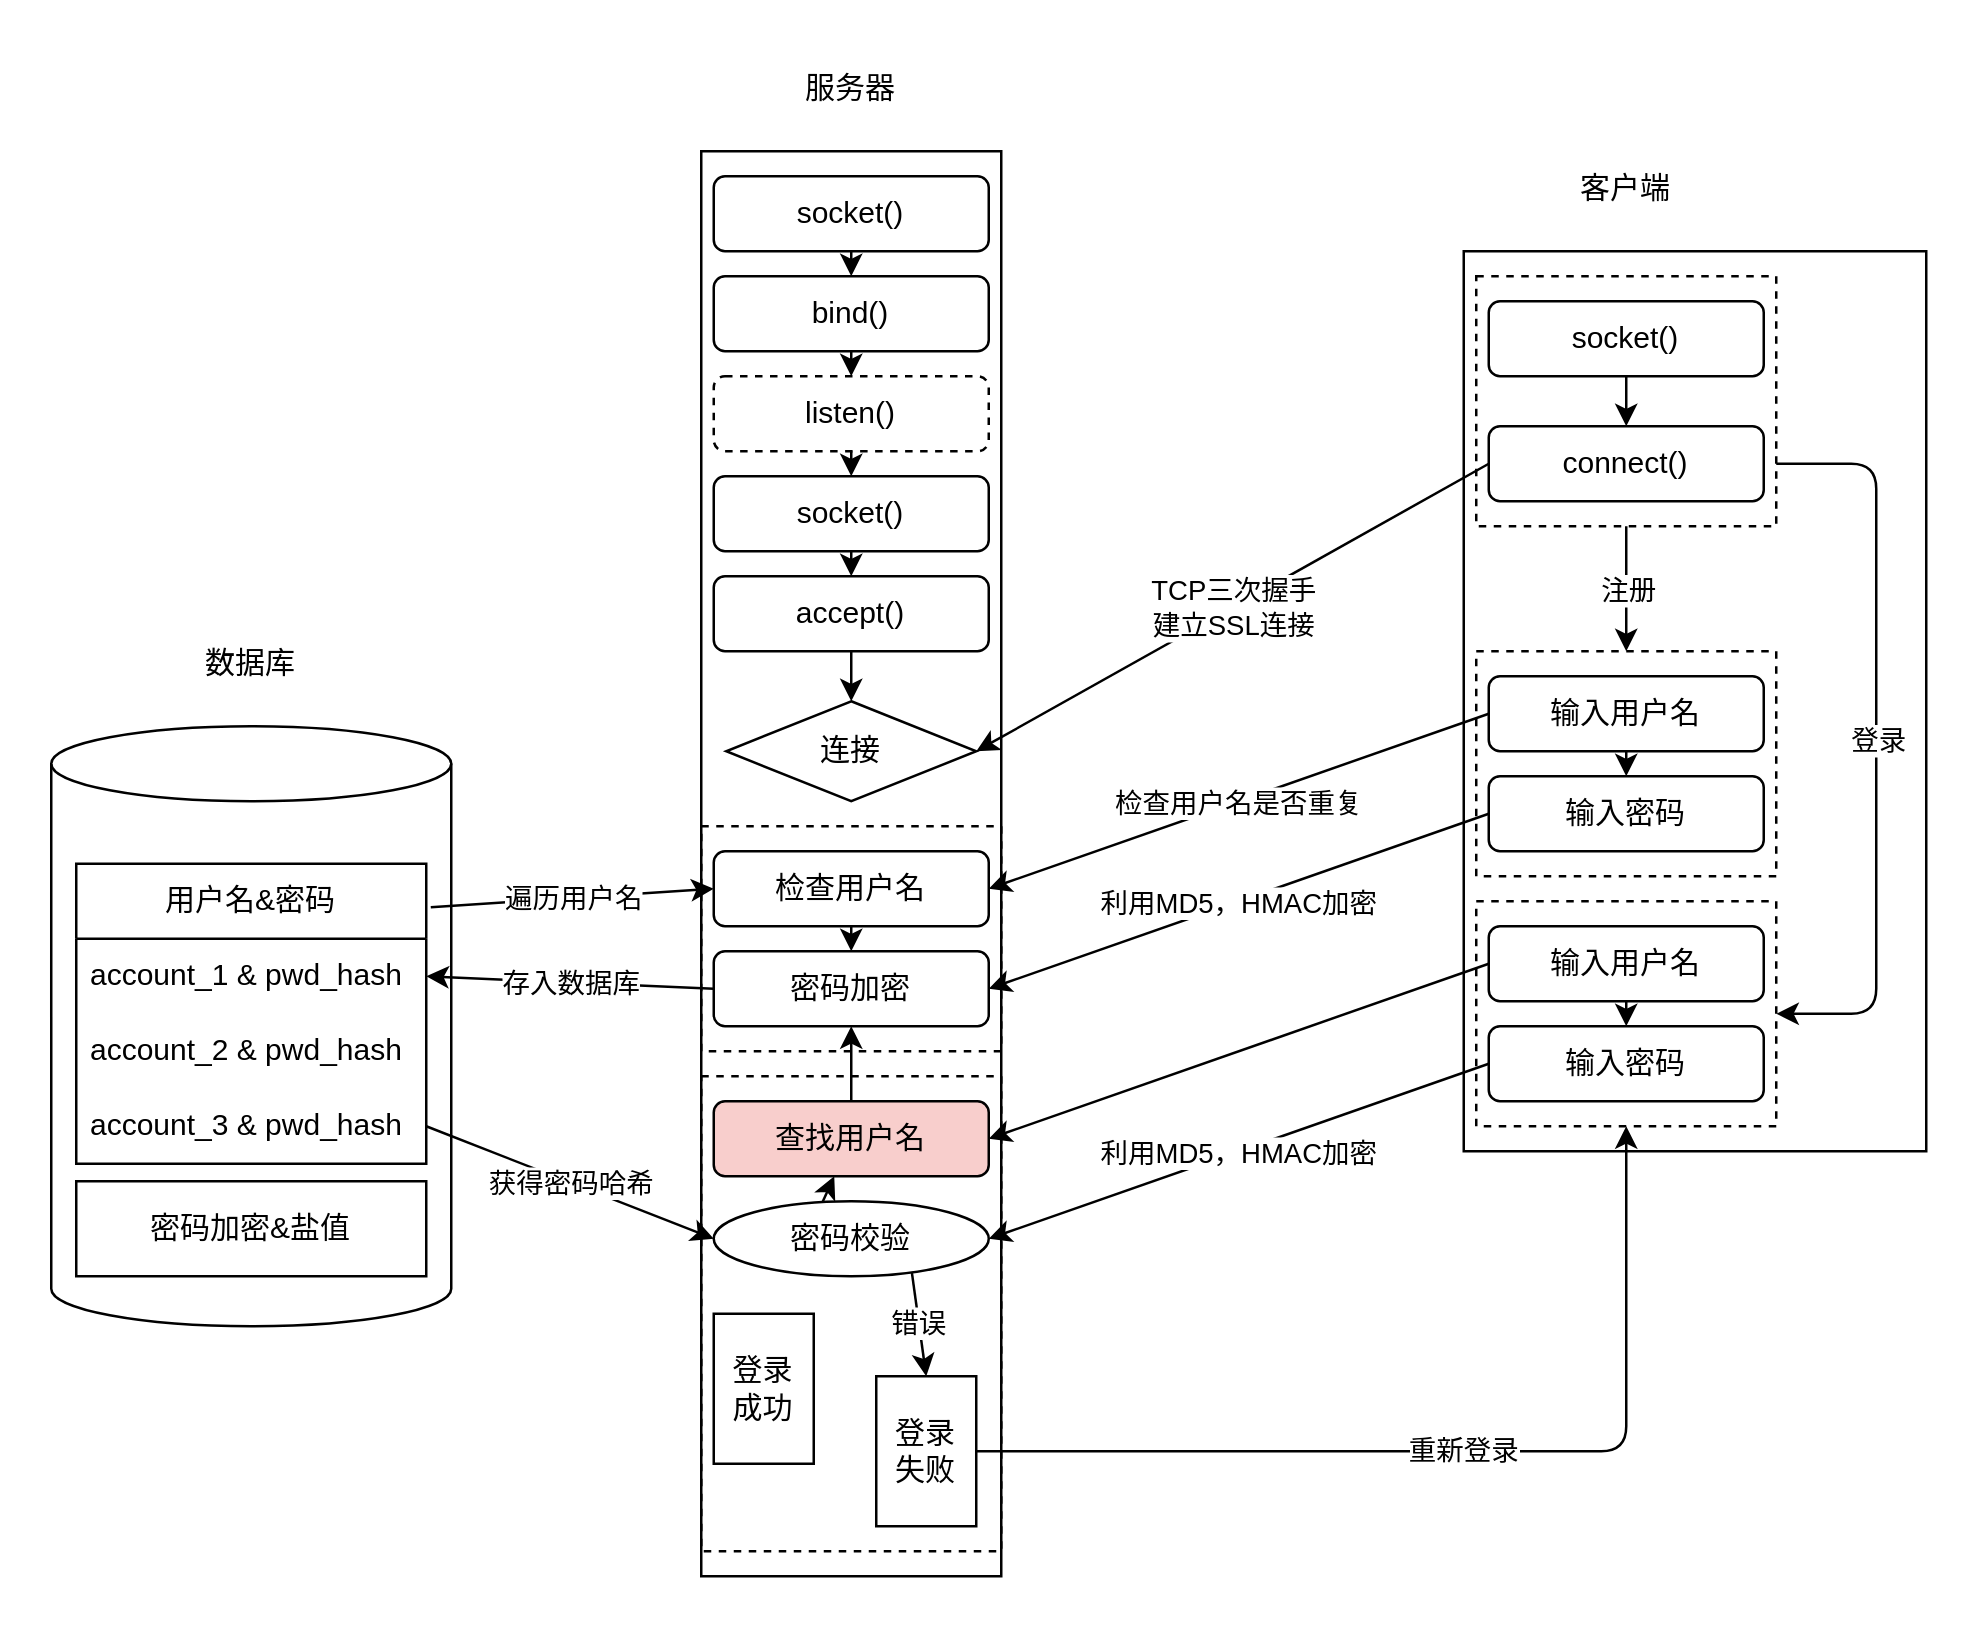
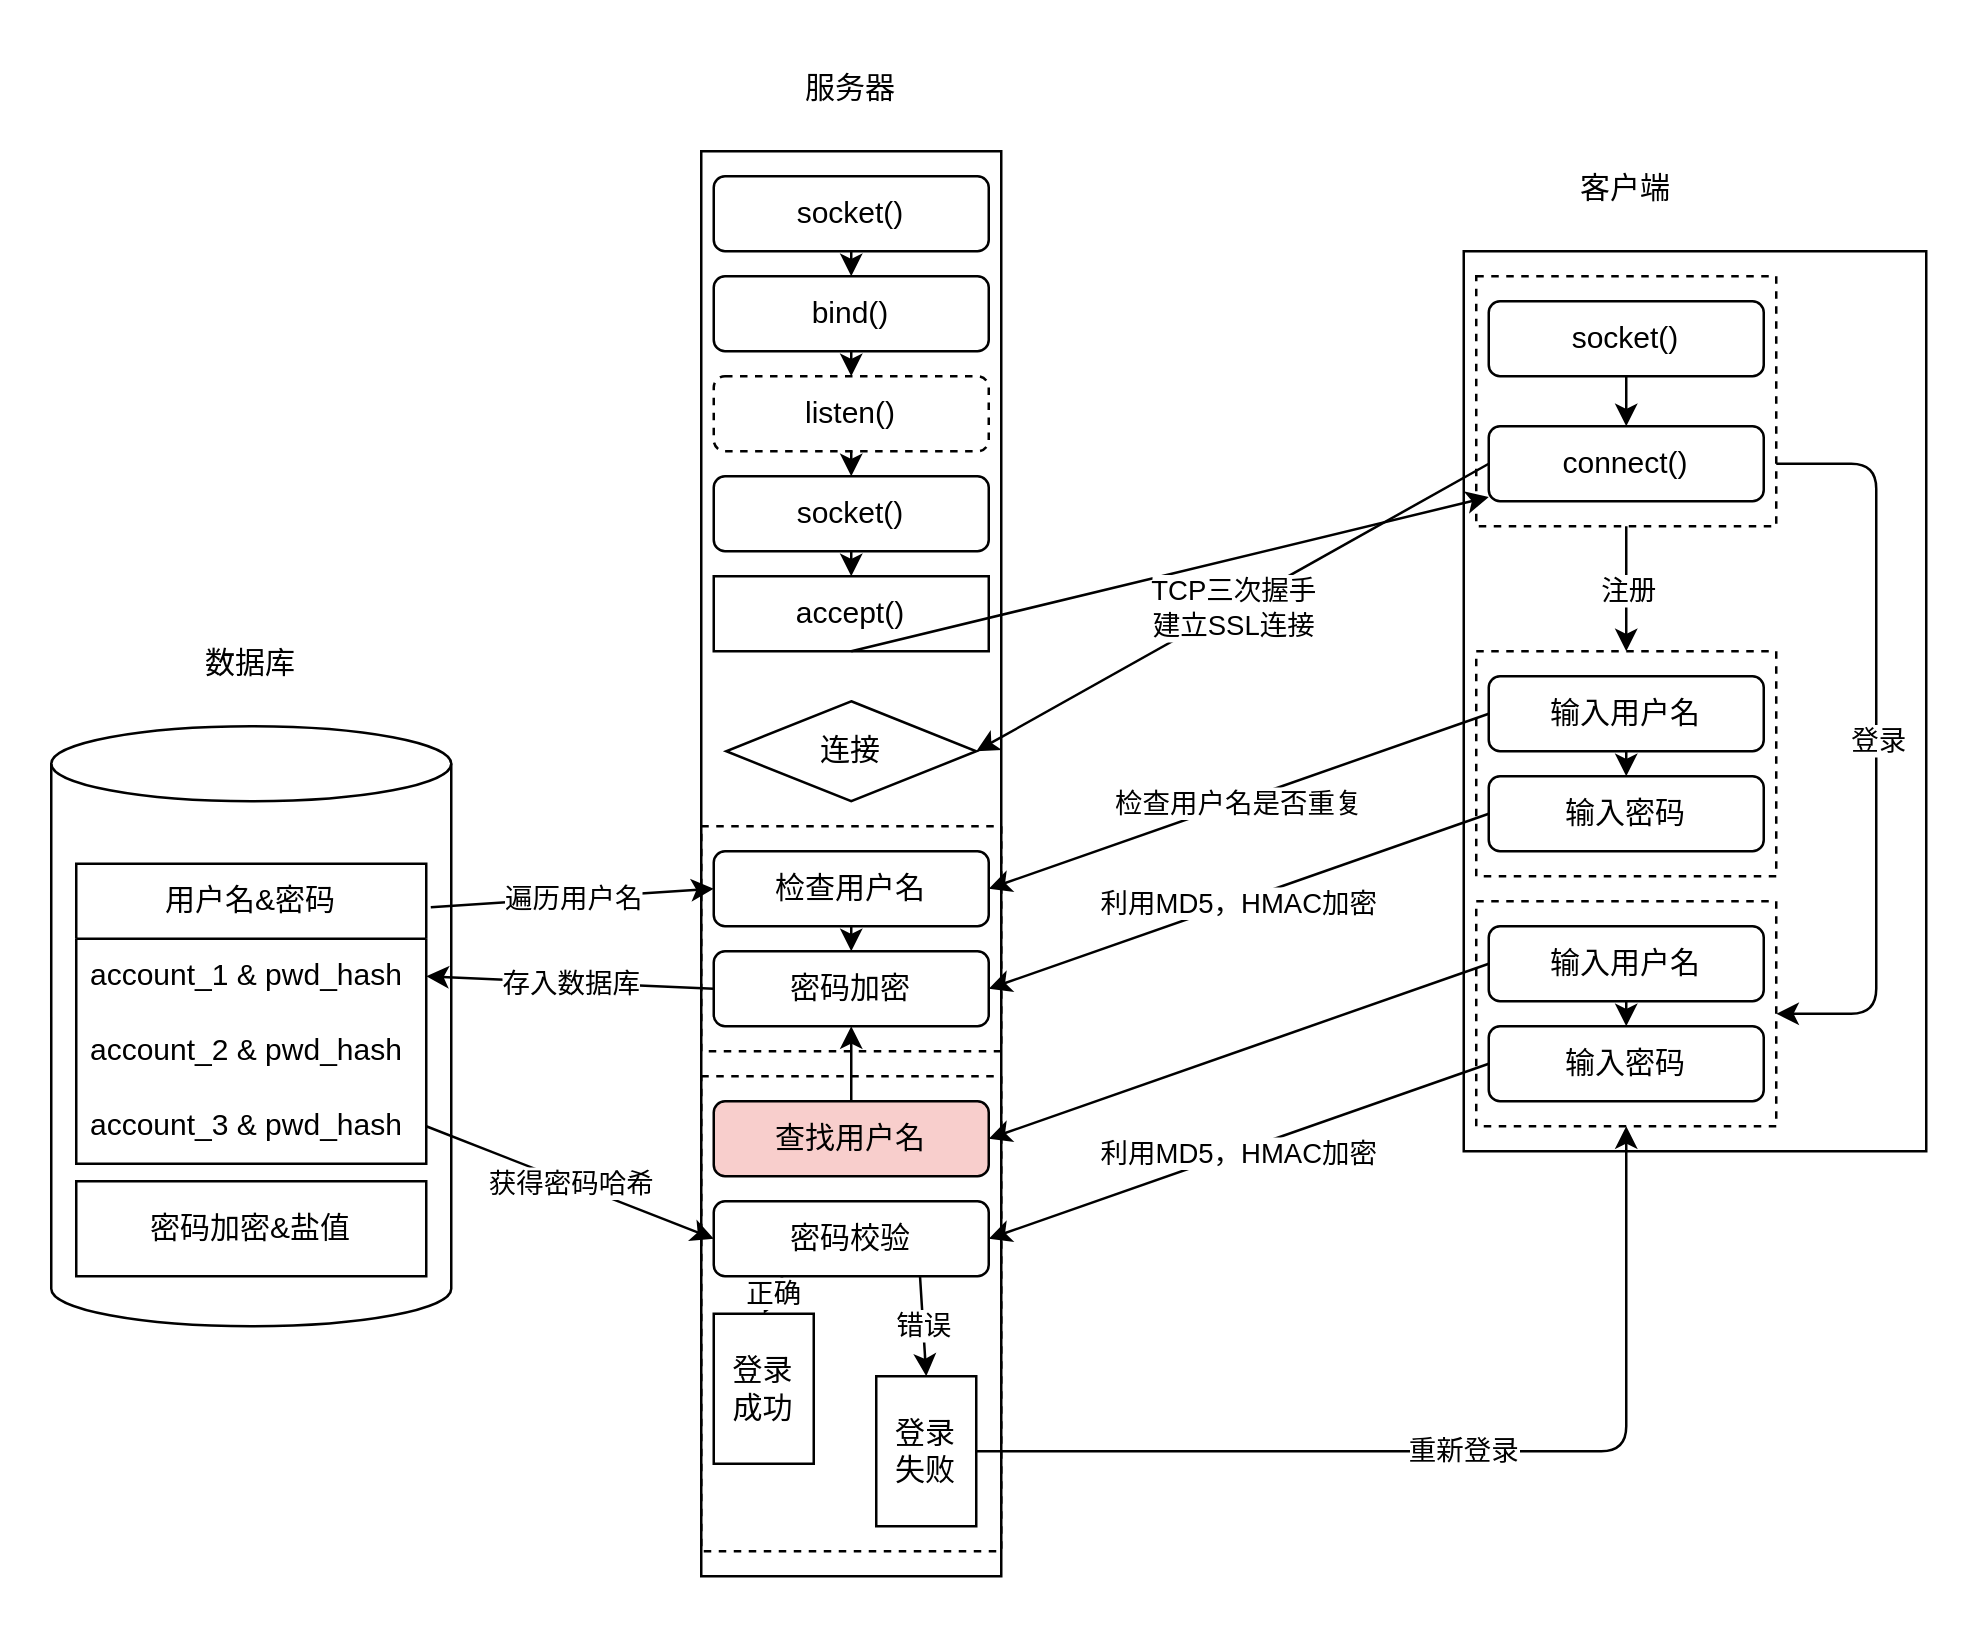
(851, 614) -> (851, 614)
(851, 668) -> (1002, 615)
(825, 1196) -> (777, 1287)
(851, 1239) -> (851, 1239)
